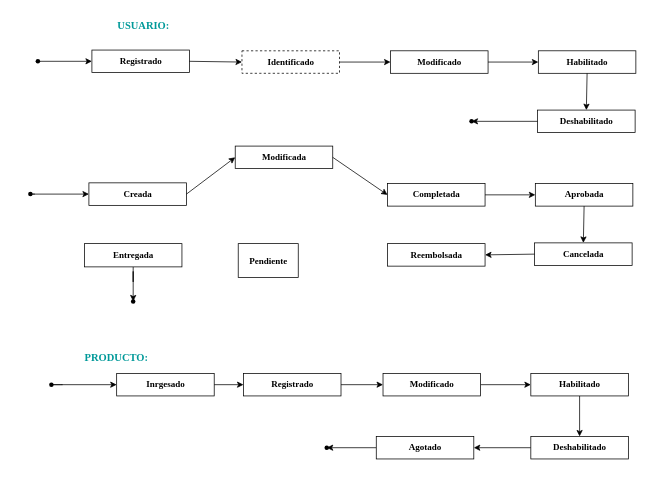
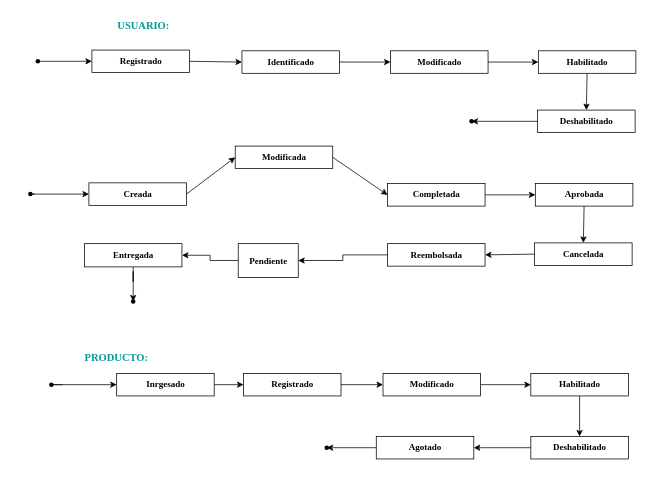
(291, 62) -> (291, 62)
none -> (210, 260)
none -> (324, 260)
